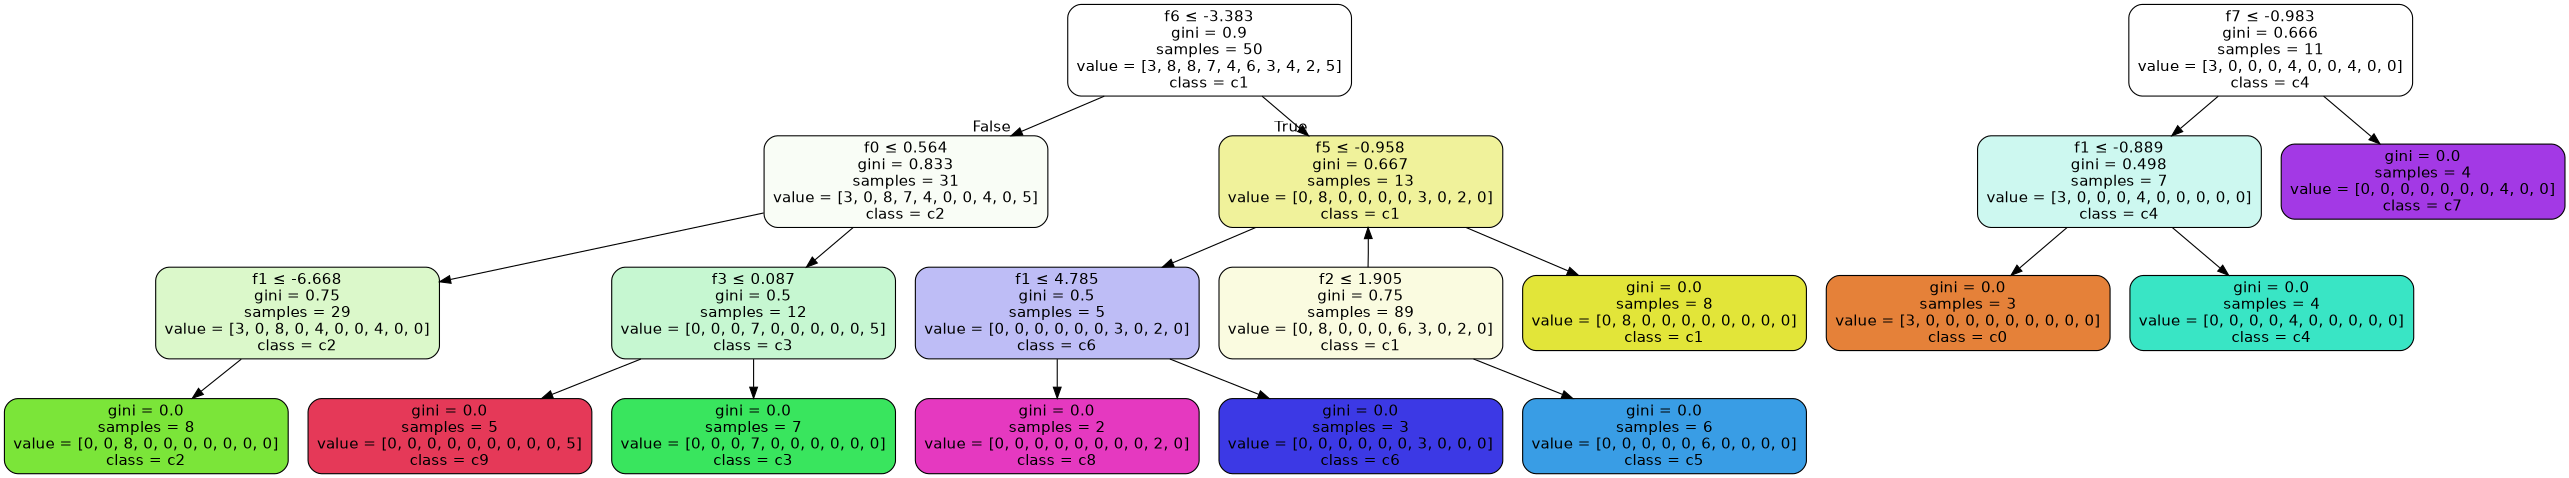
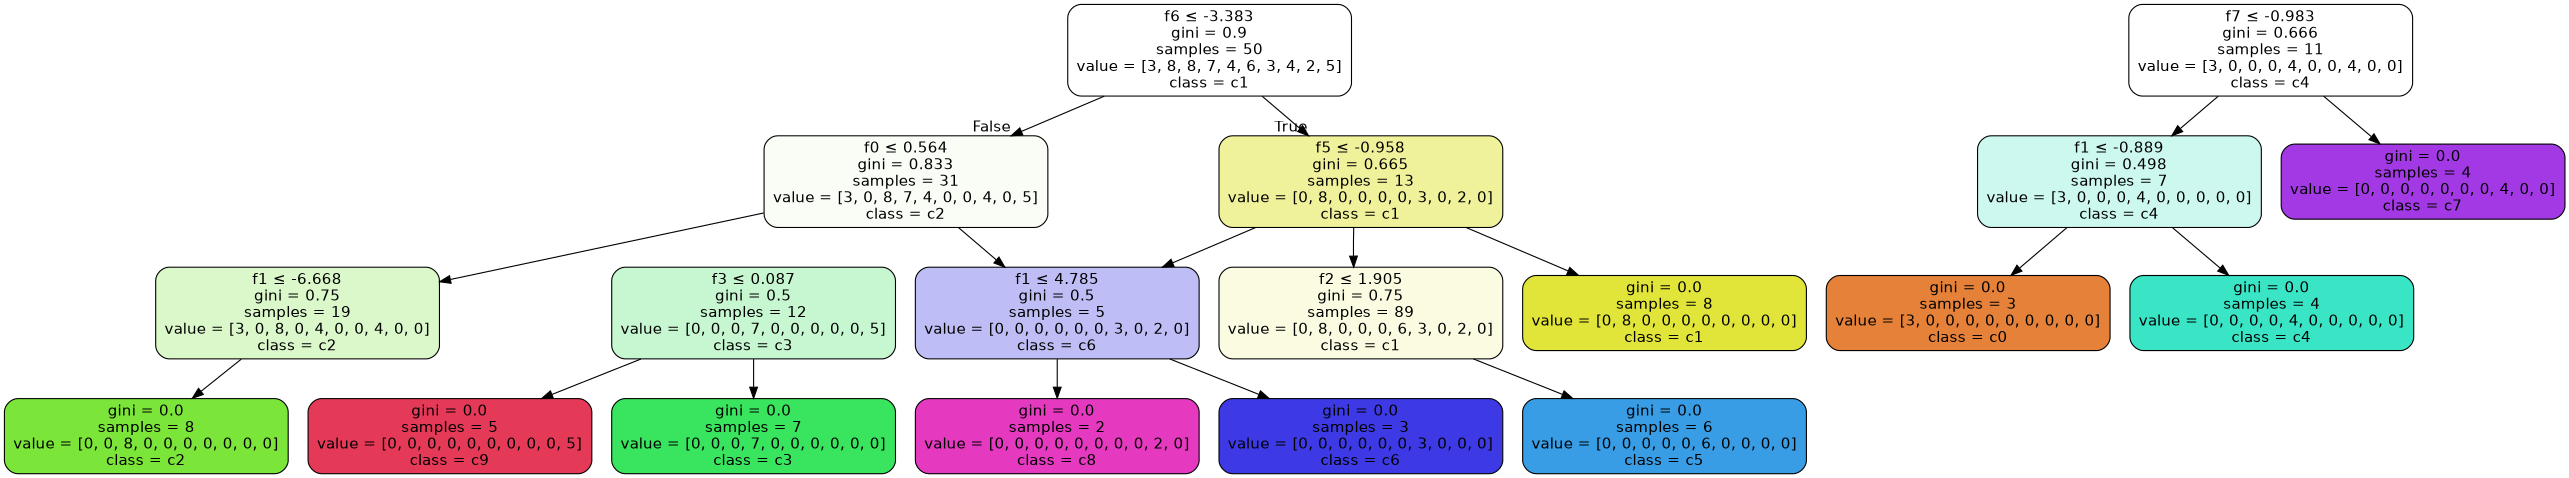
(1361, 165) -> (1361, 165)
(834, 244) -> (977, 244)
(1368, 253) -> (1353, 242)
(298, 312) -> (298, 312)
